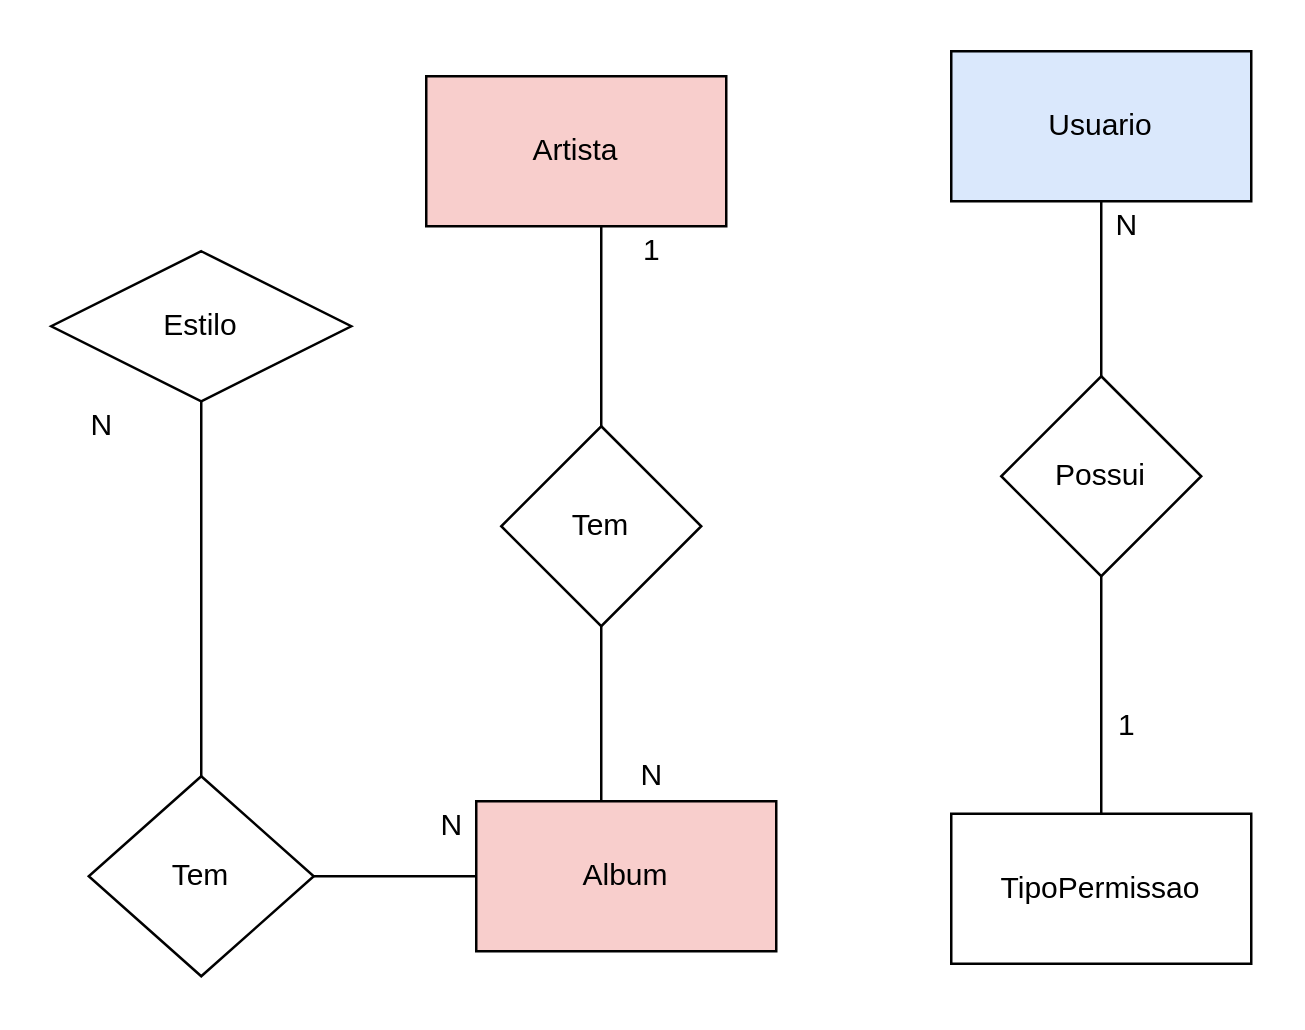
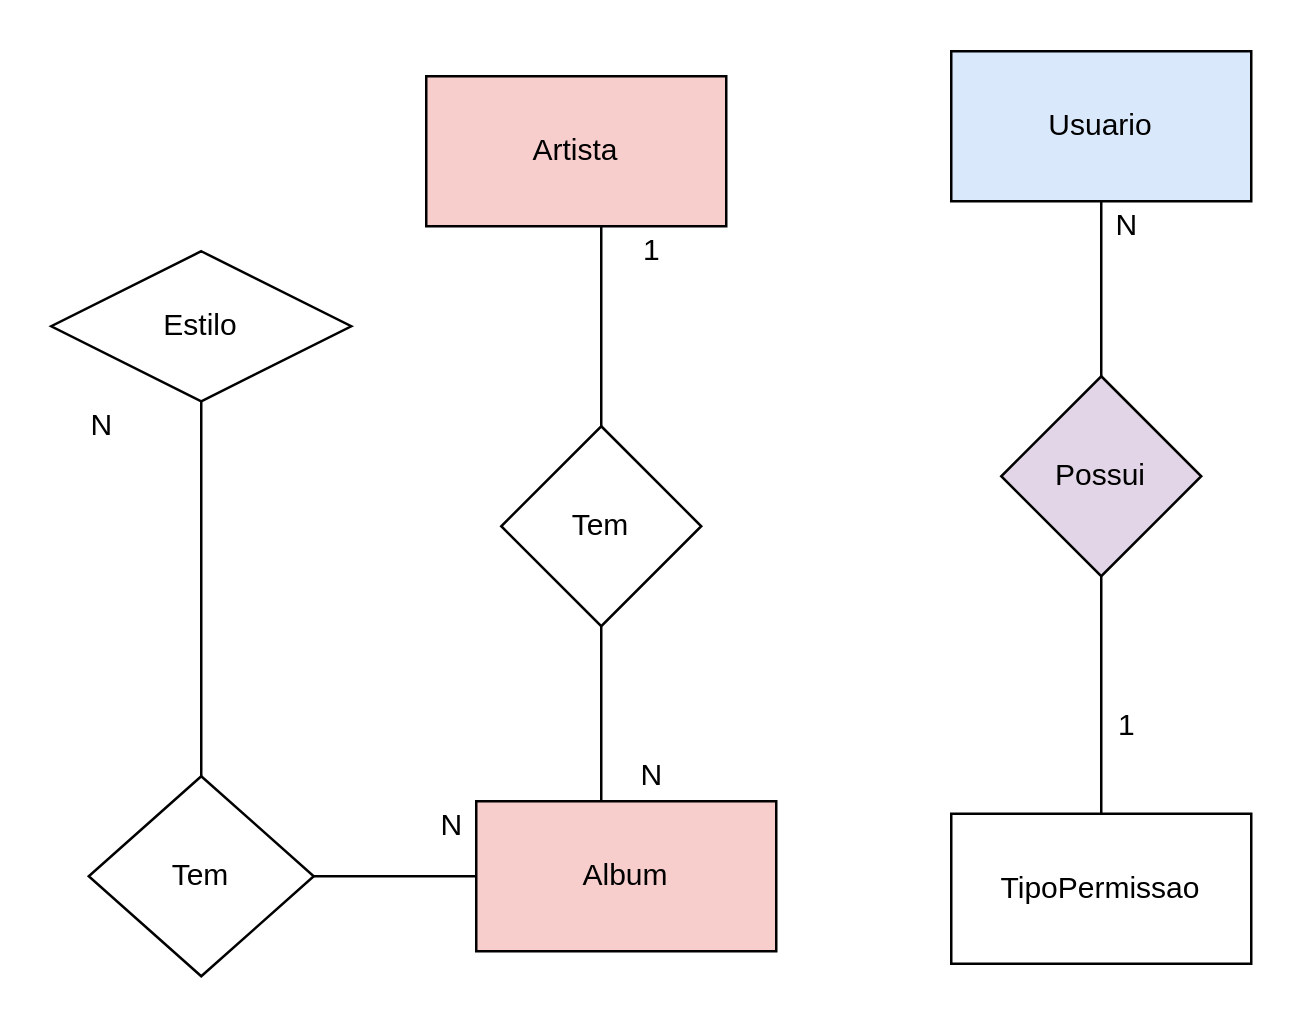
(1101, 476) -> (1101, 476)
